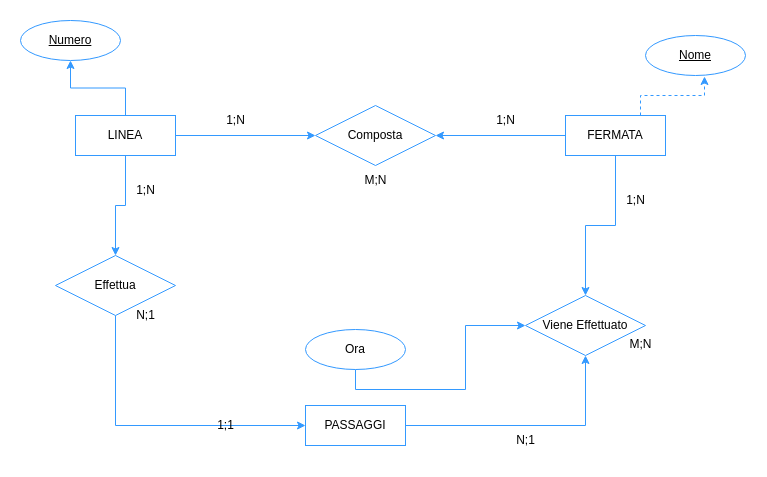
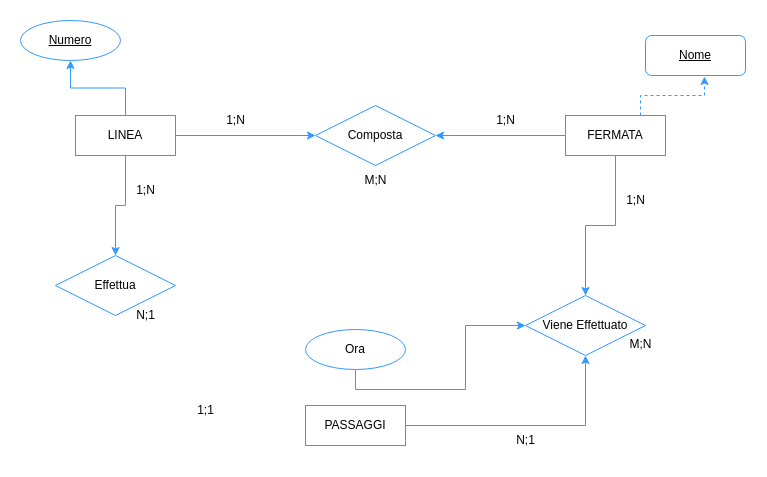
(696, 56) -> (696, 56)
(152, 426) -> none
(226, 426) -> (206, 411)
